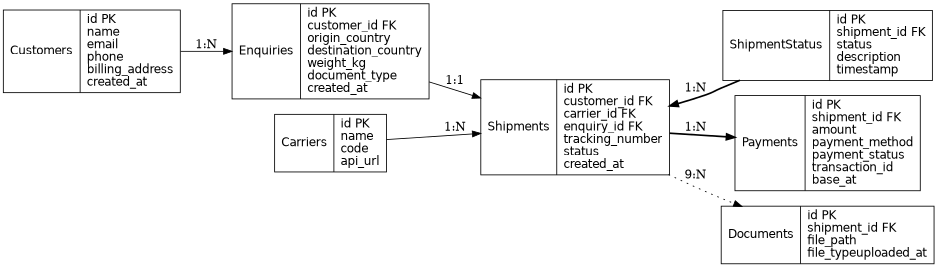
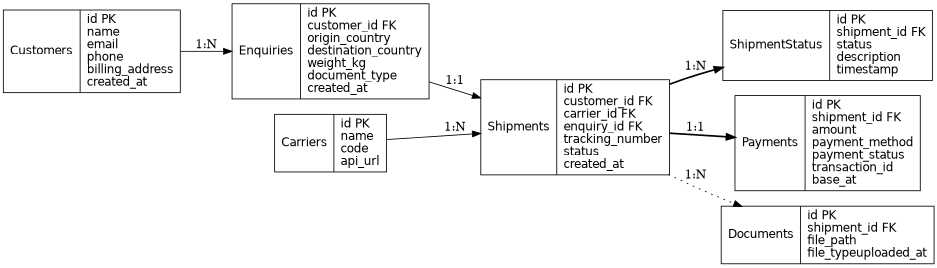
(709, 94) -> (692, 76)
(695, 128) -> (695, 128)
(695, 175) -> (695, 175)
